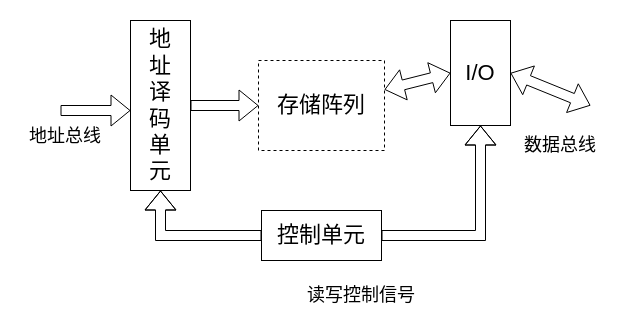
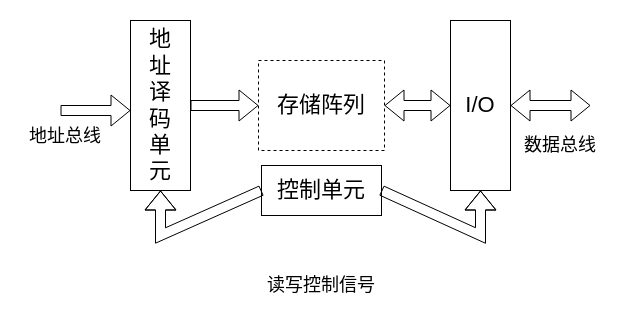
(481, 73) -> (481, 106)
(322, 236) -> (322, 191)
(362, 296) -> (322, 286)
